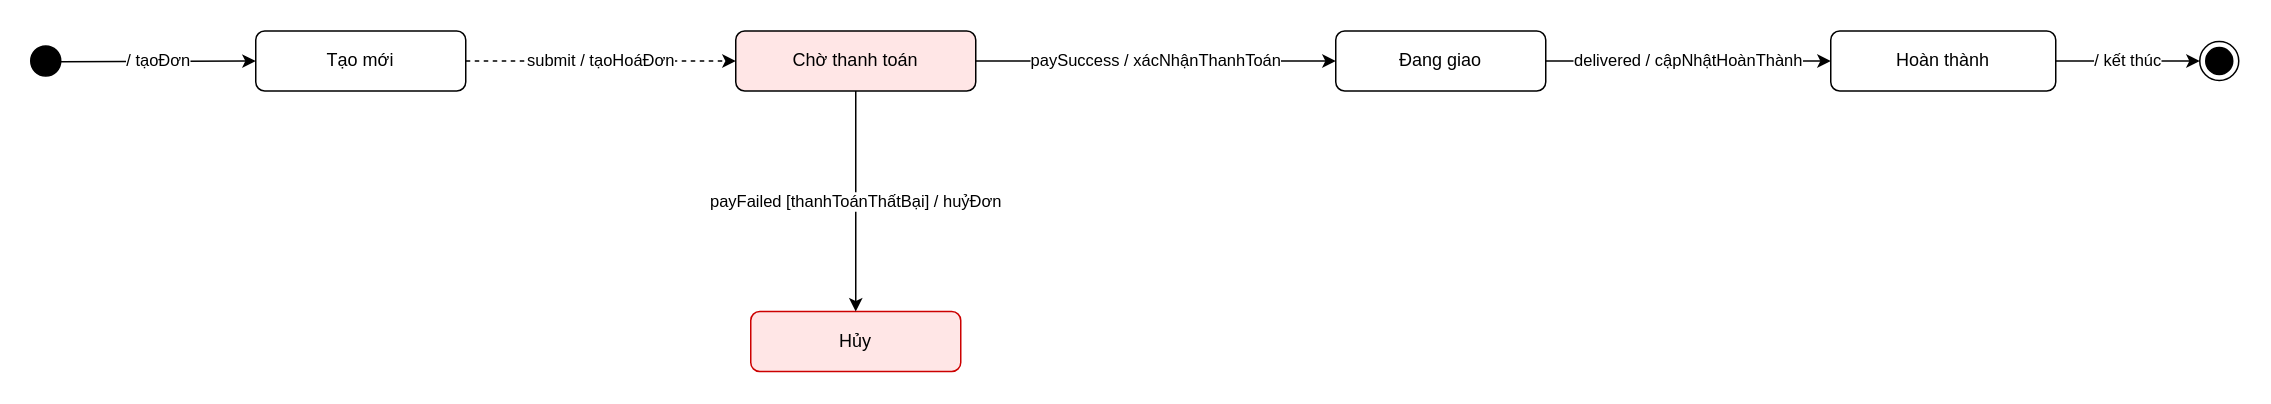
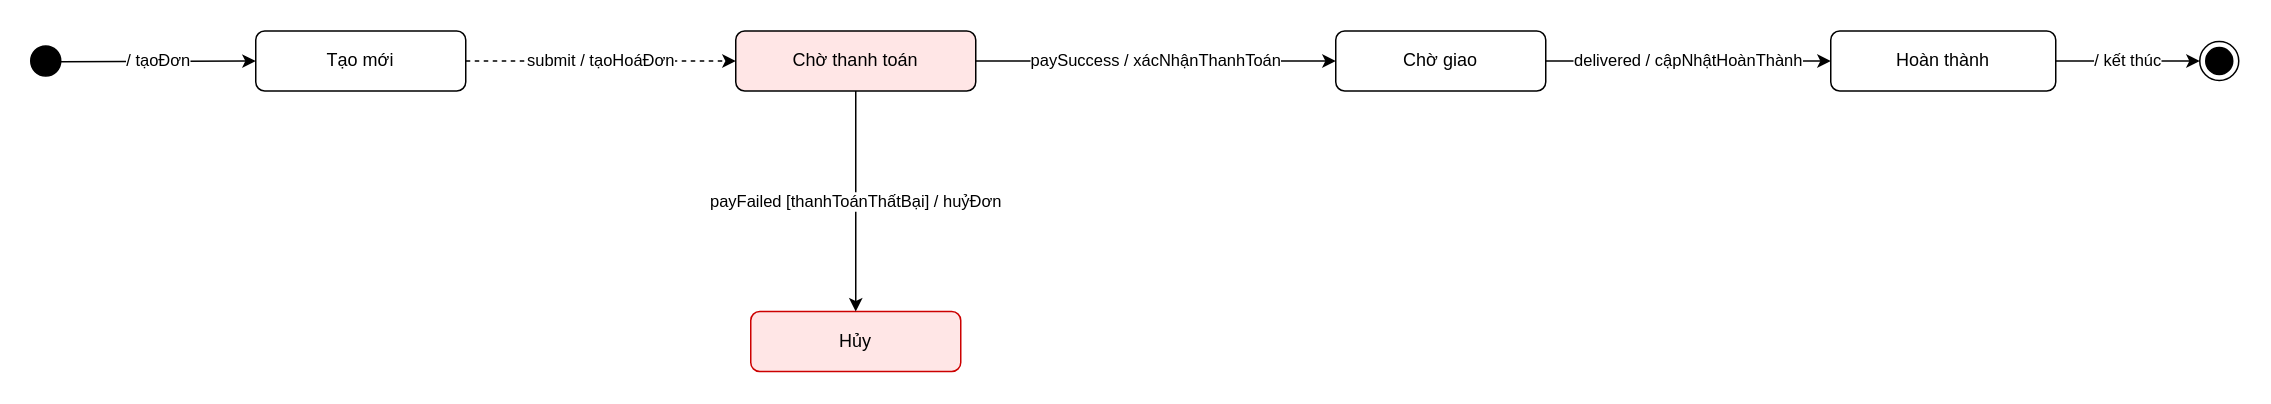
(1441, 61) -> (1441, 61)
